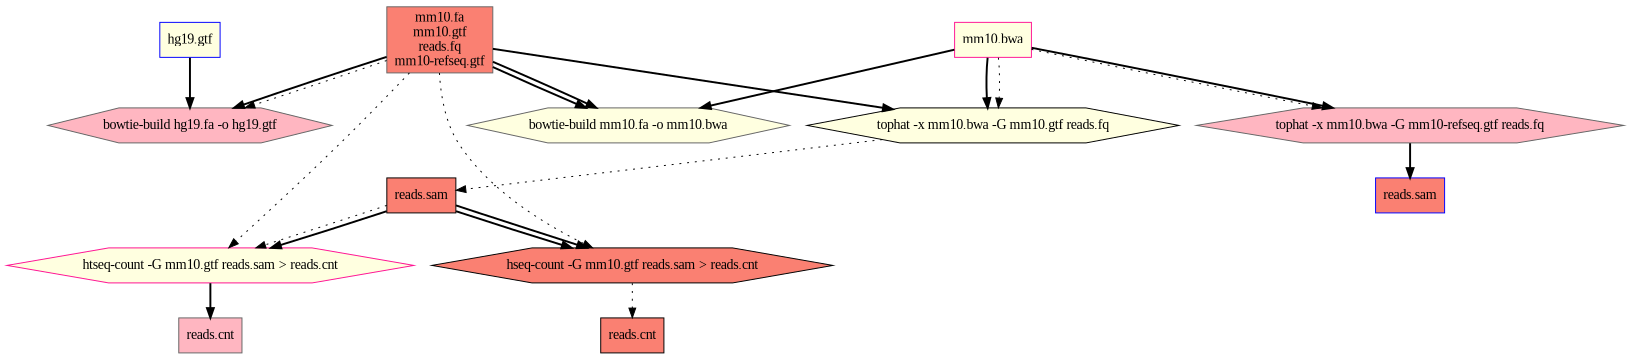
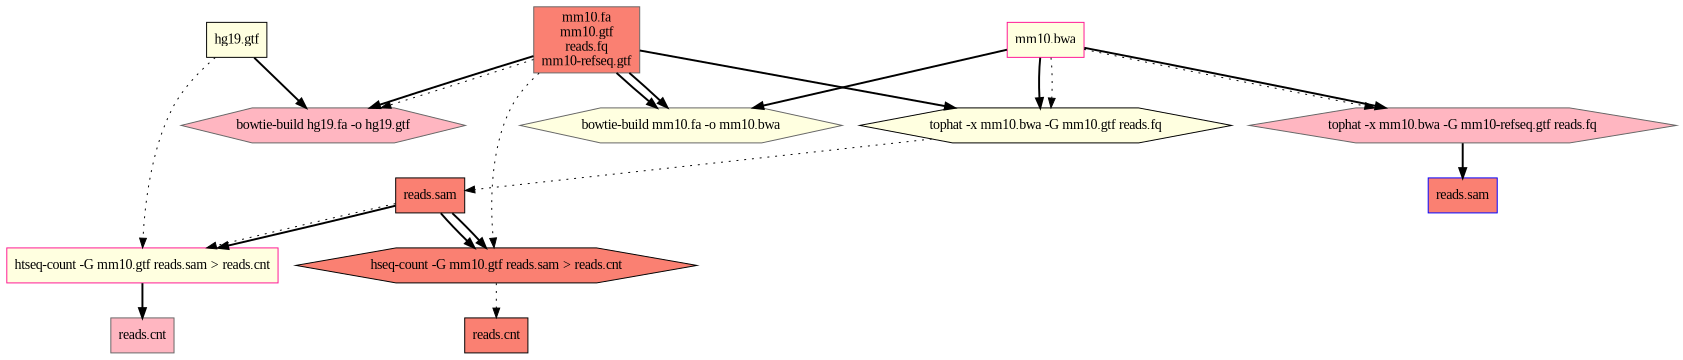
(190, 40) -> (237, 40)
(324, 159) -> (160, 139)
(210, 265) -> (142, 265)
